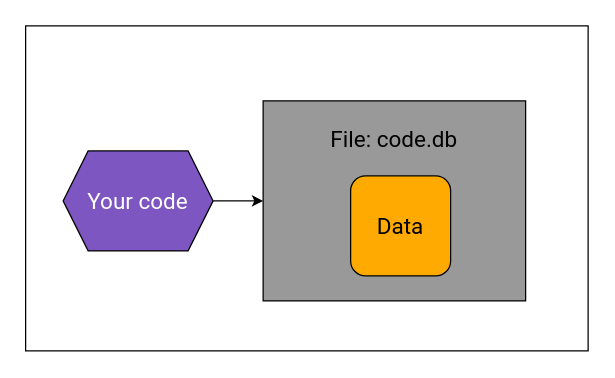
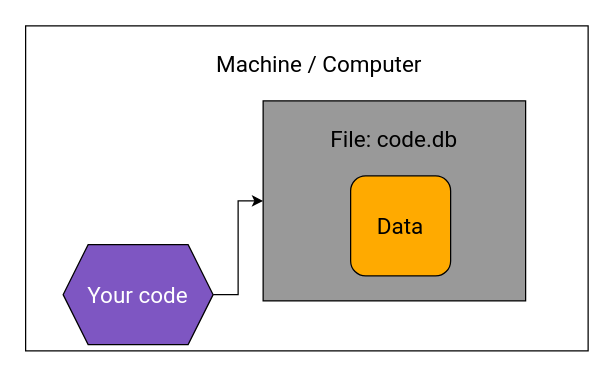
none -> (319, 63)
(138, 201) -> (138, 294)
